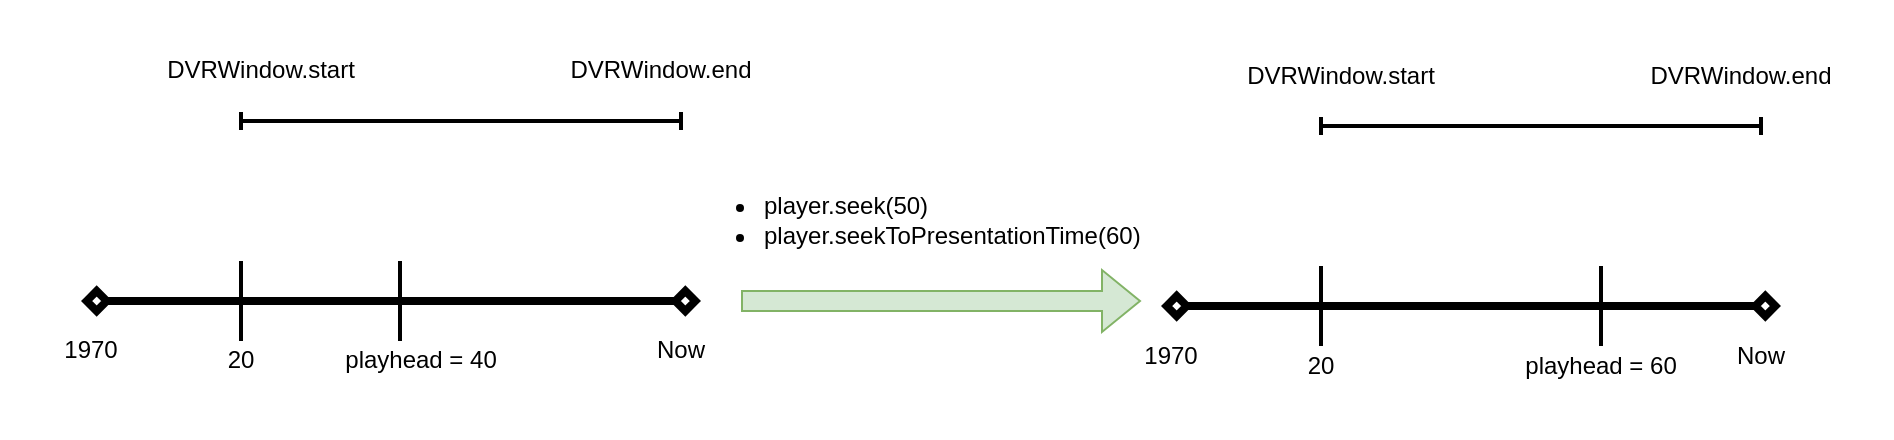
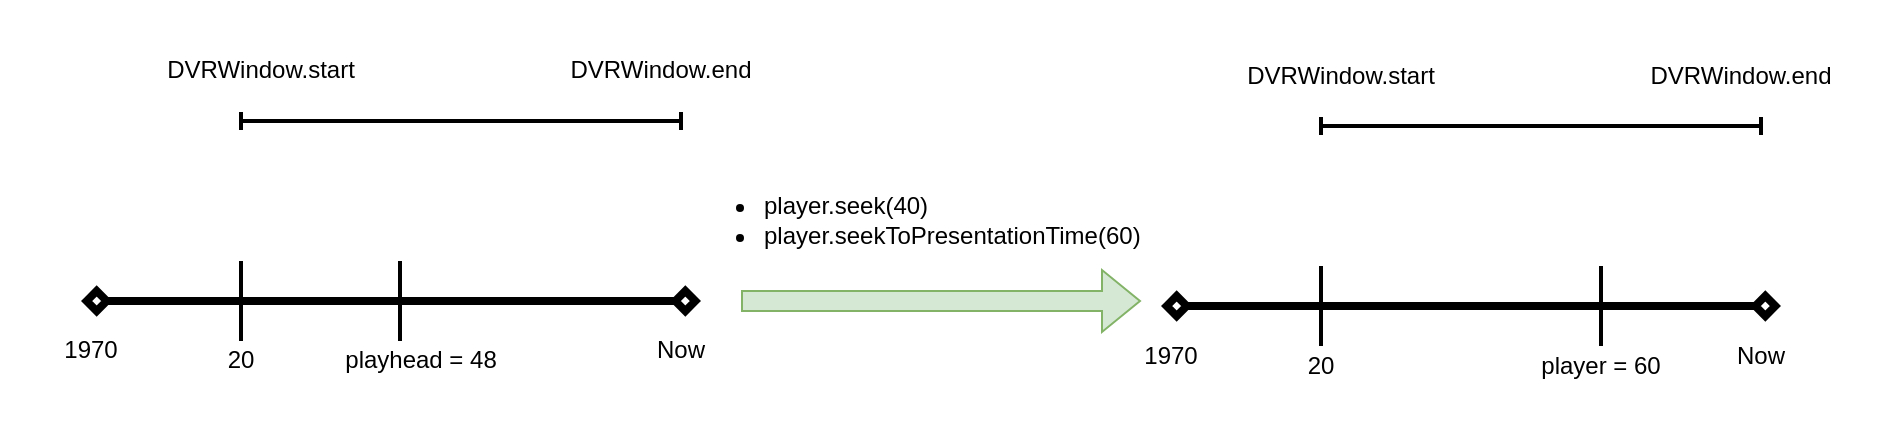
(894, 221) -> (894, 221)
(422, 361) -> (422, 361)
(1602, 367) -> (1602, 367)
